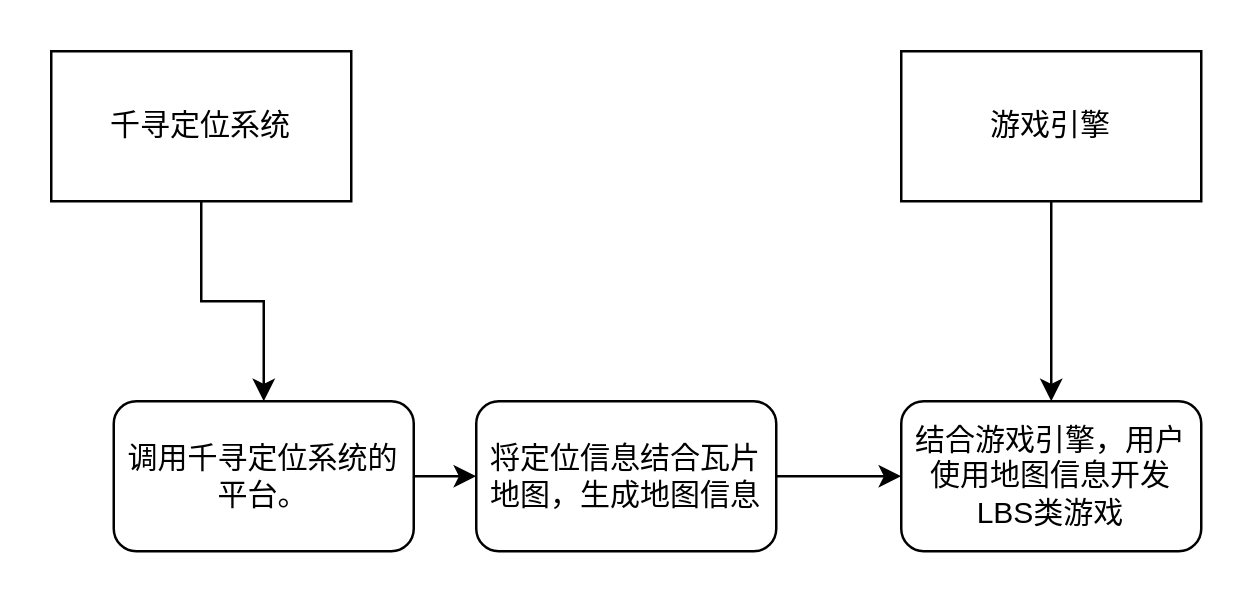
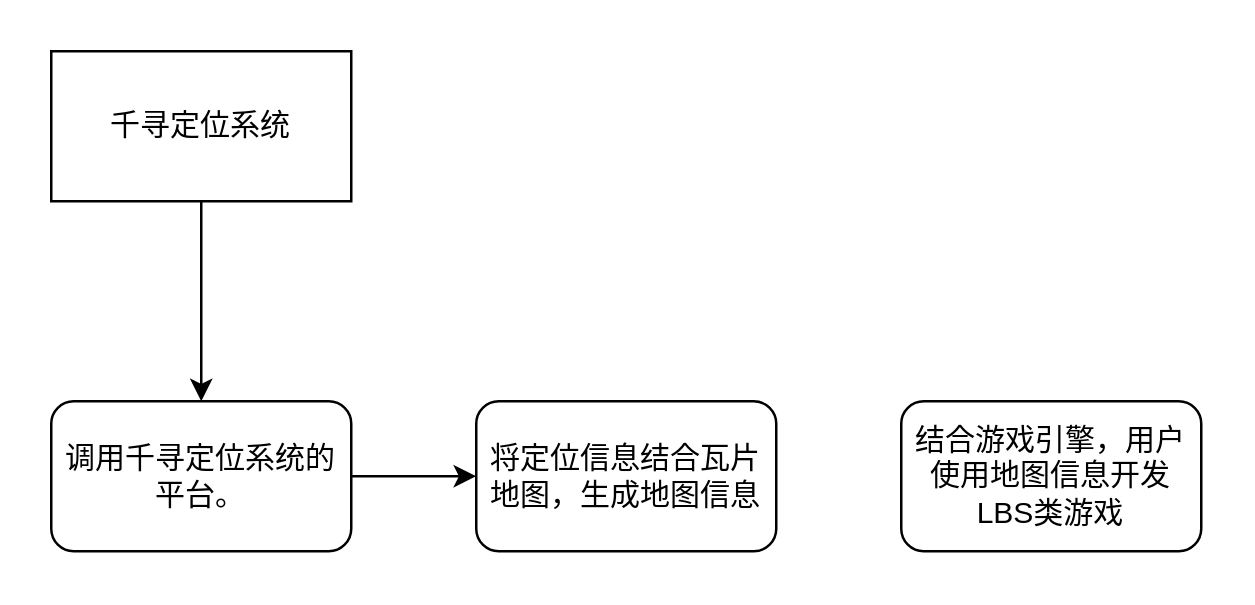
(1051, 126) -> none
(1051, 293) -> none
(264, 476) -> (201, 476)
(830, 476) -> none
